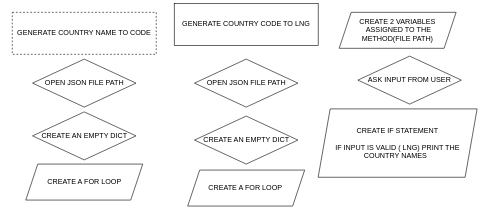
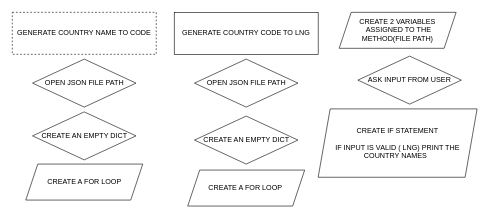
(246, 24) -> (246, 33)
